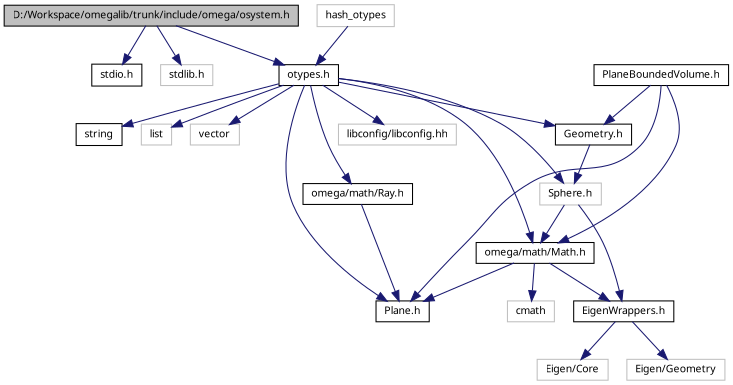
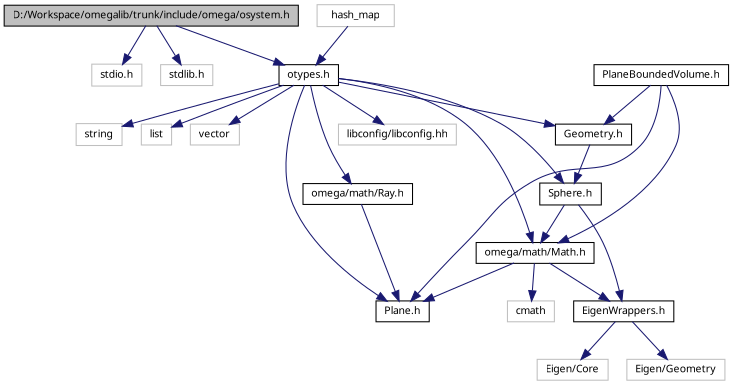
(356, 16) -> (356, 16)
(117, 75) -> (117, 75)
(99, 135) -> (99, 135)
(571, 194) -> (571, 194)
